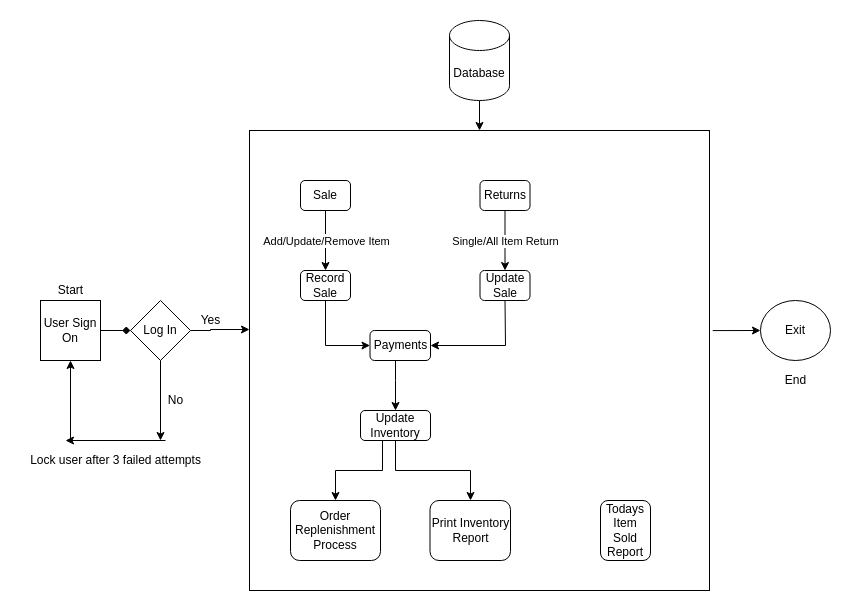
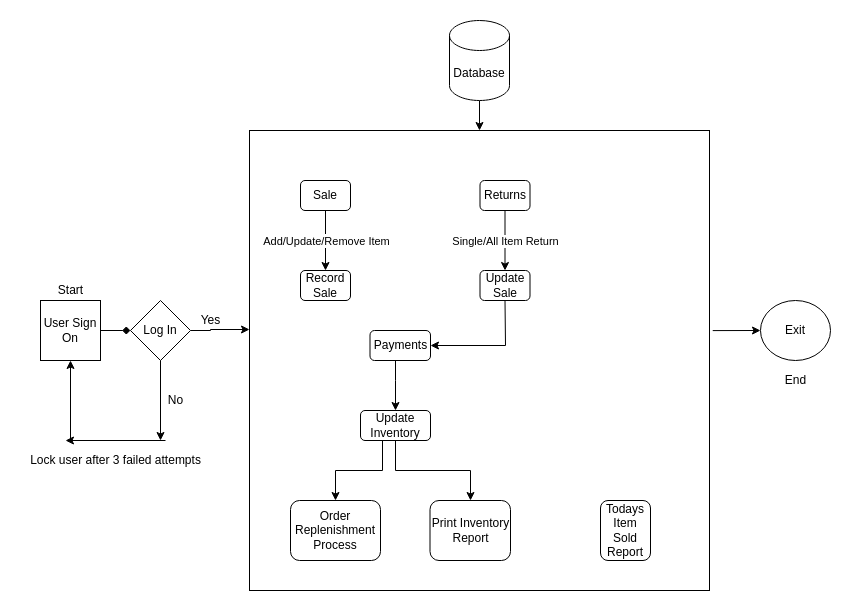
(326, 342) -> none
